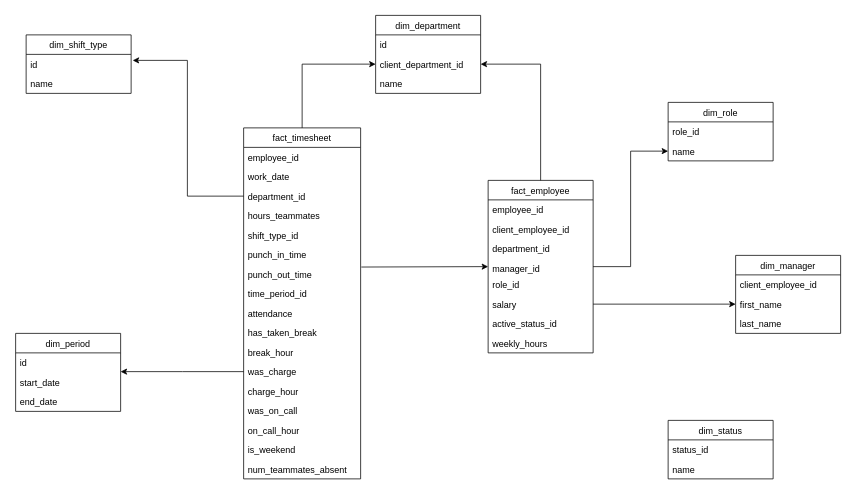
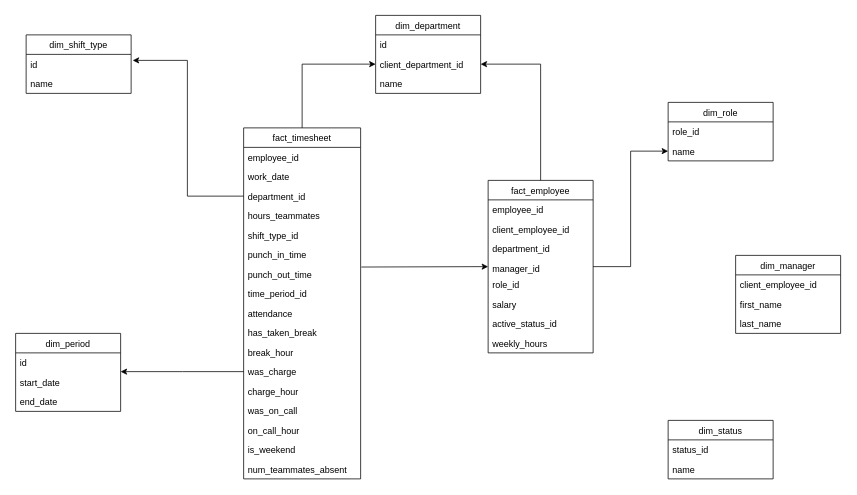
(729, 304) -> none
